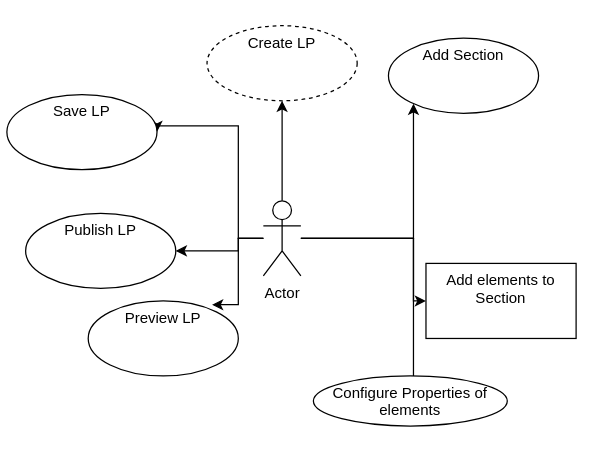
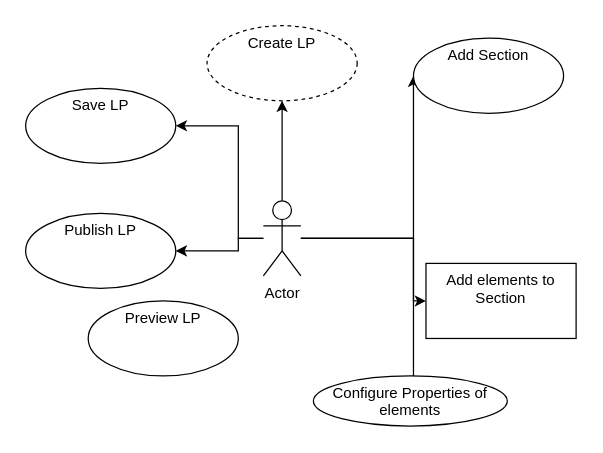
(463, 76) -> (488, 76)
(82, 132) -> (101, 126)
(238, 287) -> none
